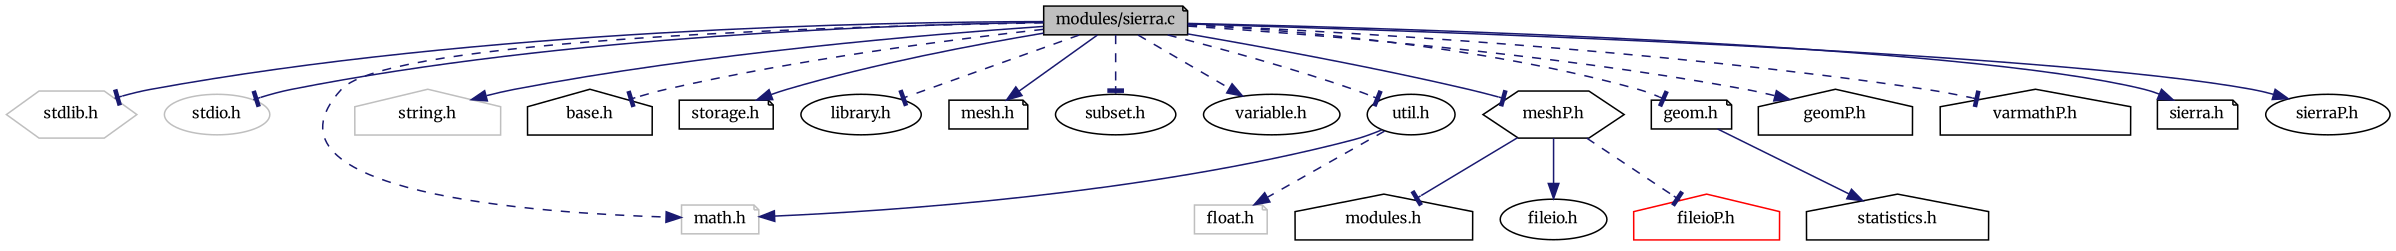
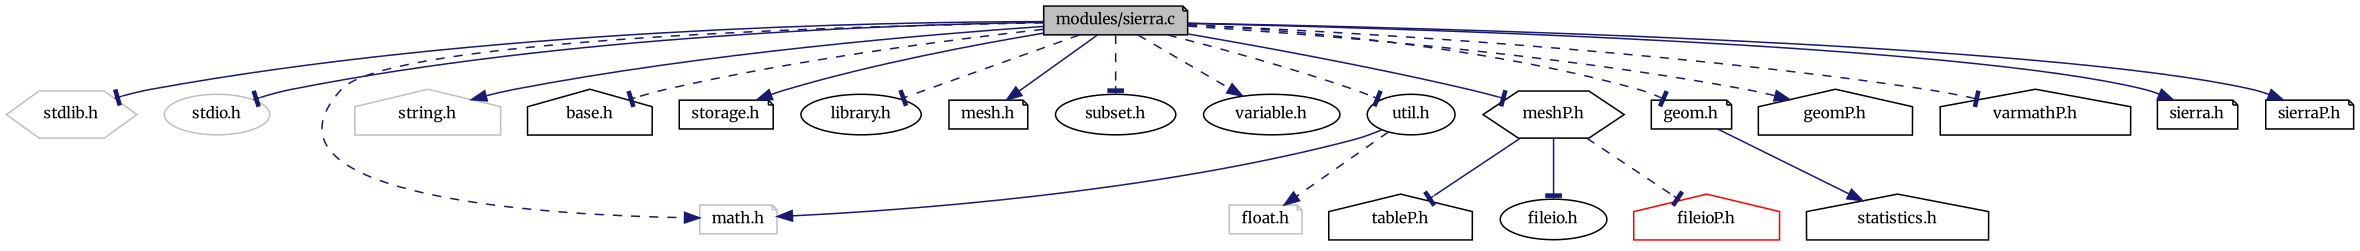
(2328, 115) -> (2310, 115)
(1554, 161) -> (1554, 165)
(1384, 219) -> (1401, 219)
